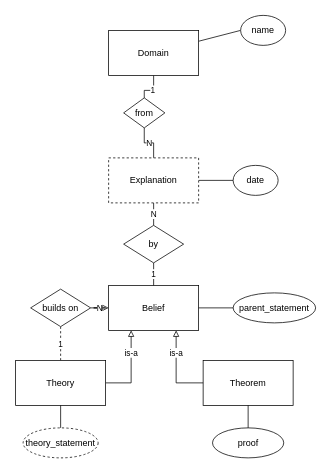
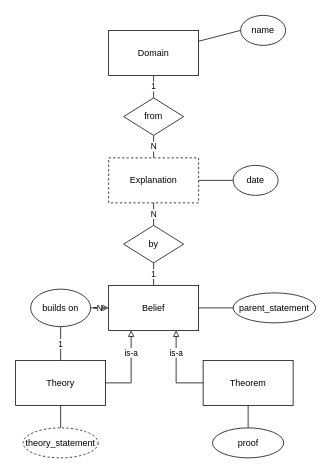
(144, 113) -> (153, 117)
(60, 308) -> (60, 308)
(60, 333) -> (60, 333)
